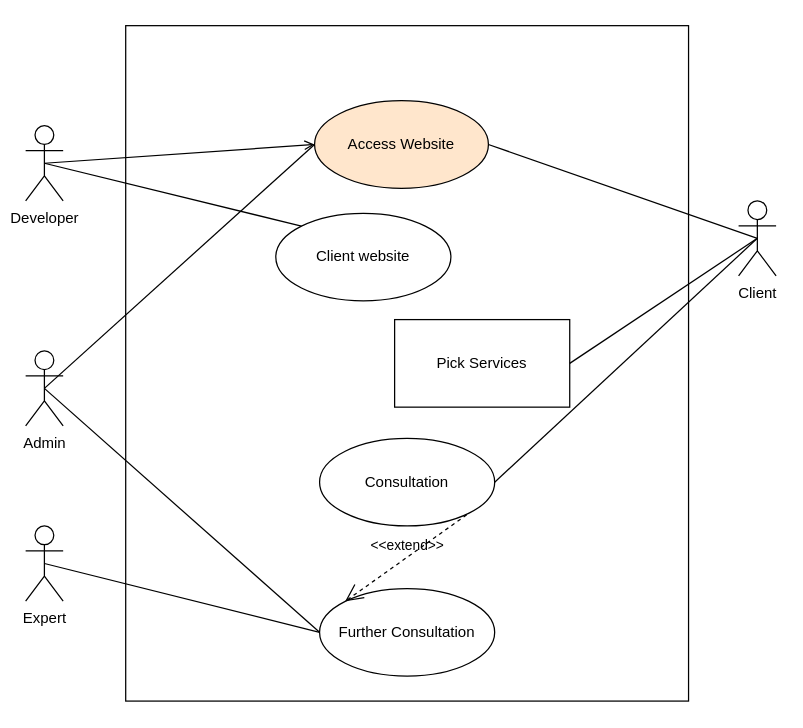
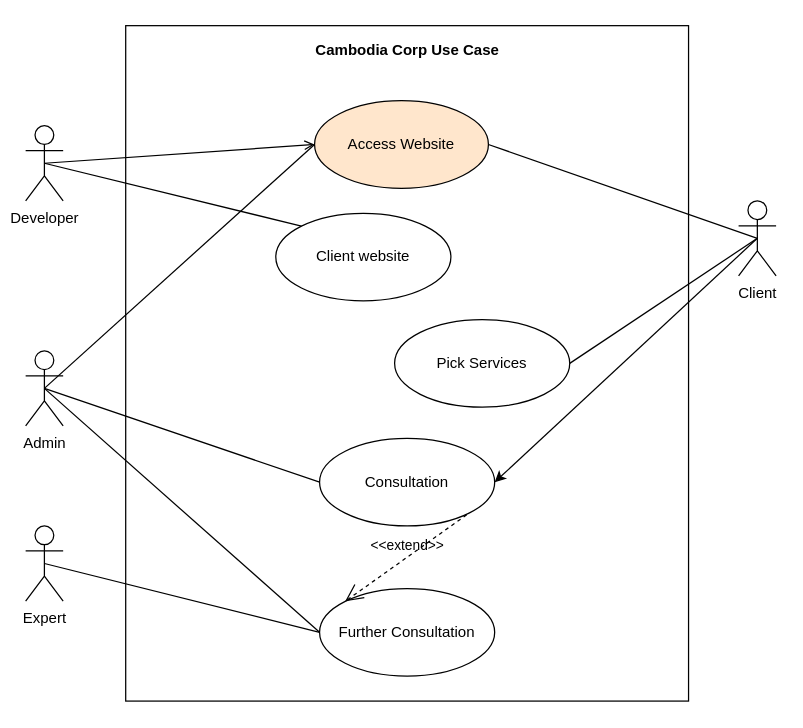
none -> (407, 51)
(482, 363) -> (482, 363)
none -> (184, 436)
(499, 478) -> (502, 475)
